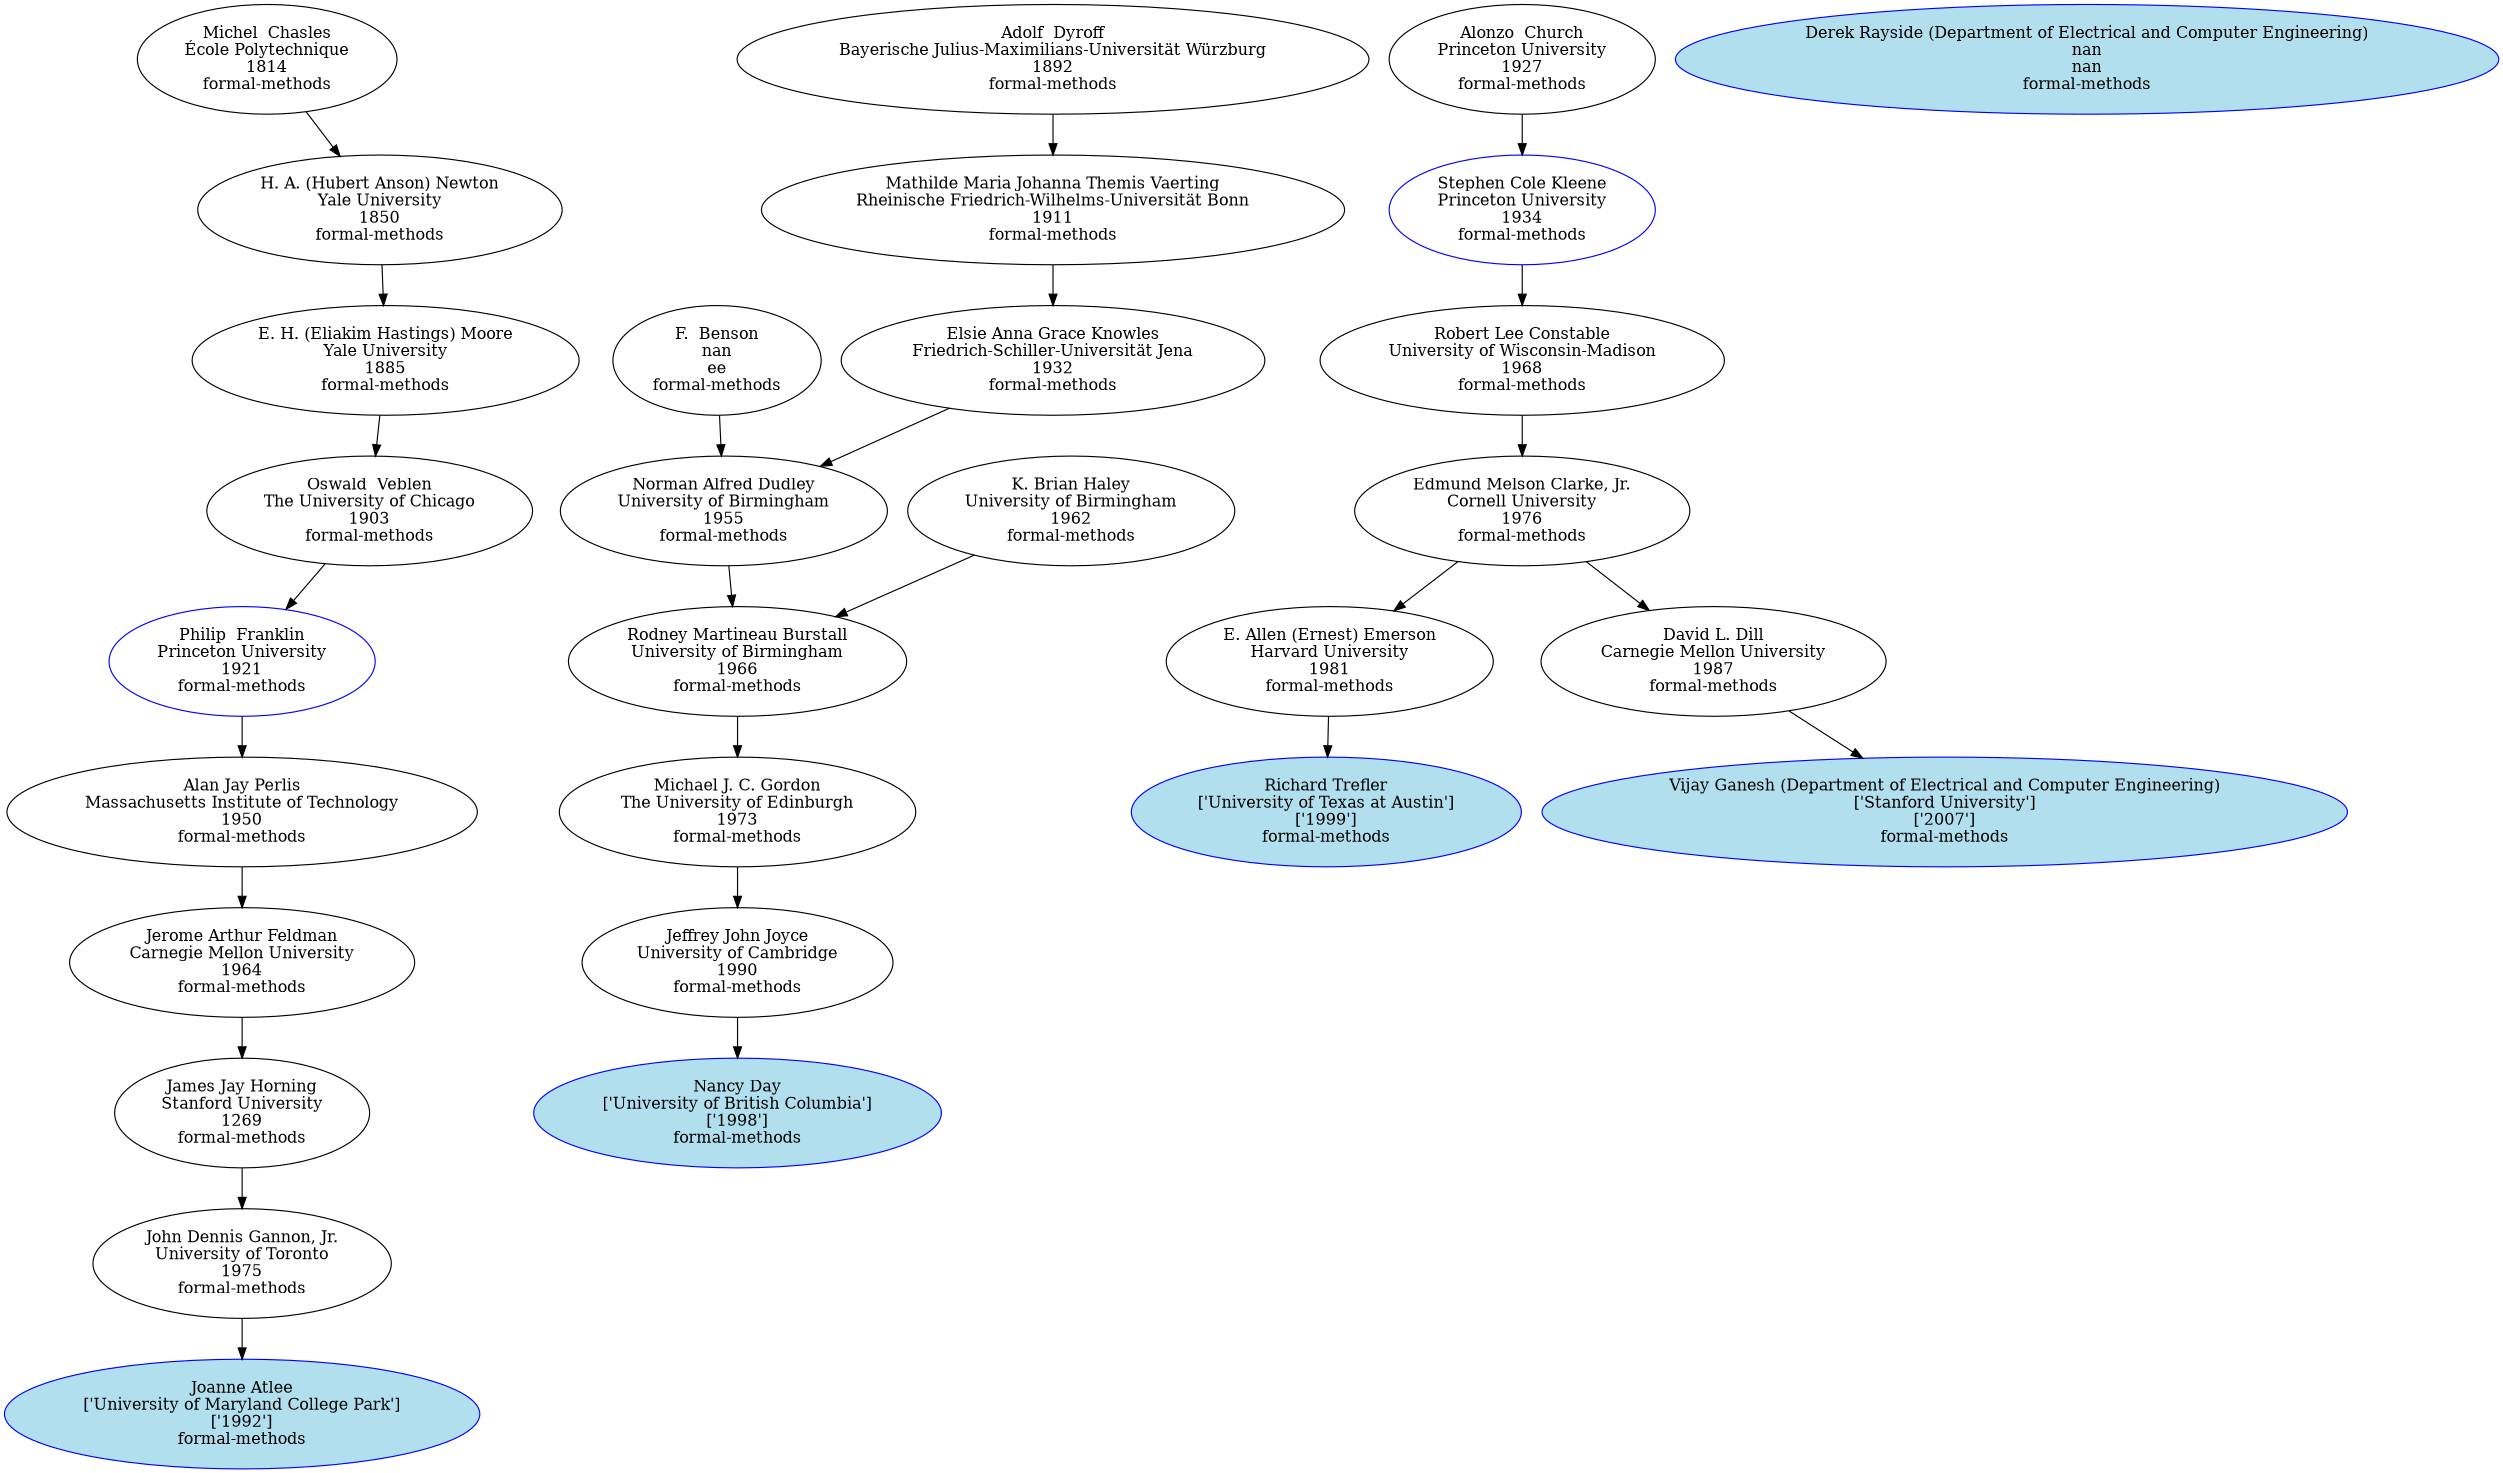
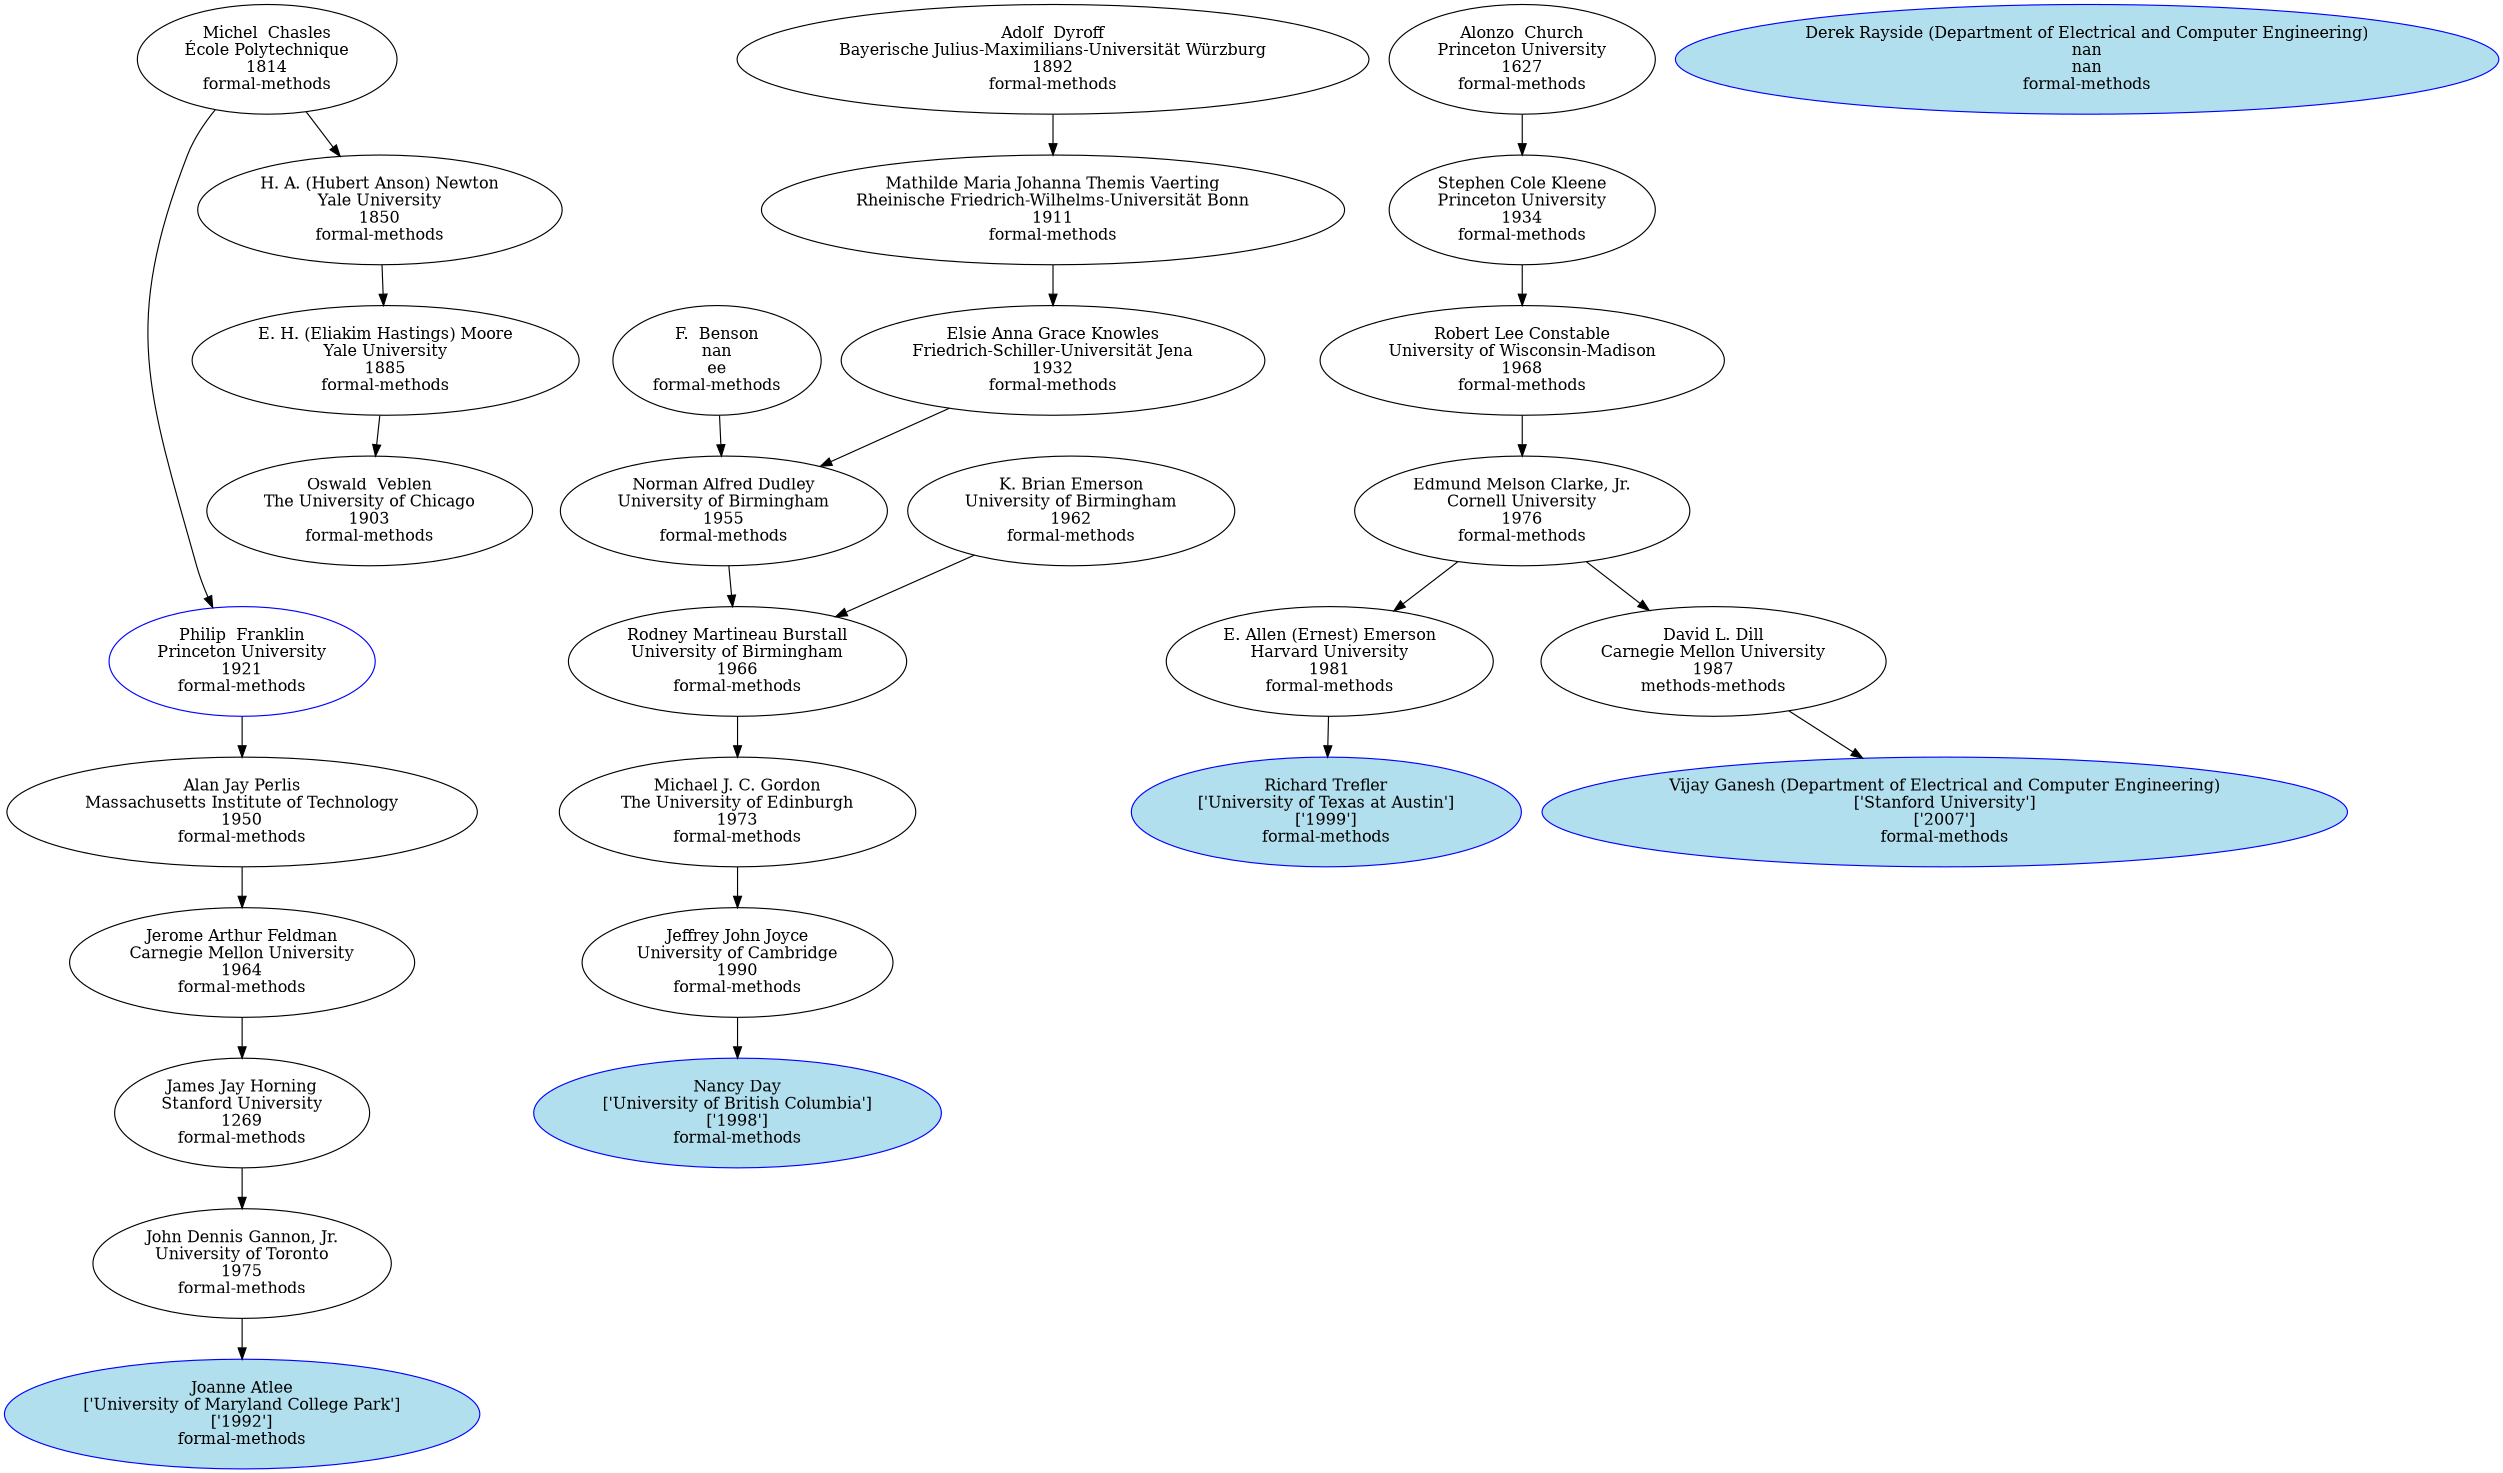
(1522, 59) -> (1522, 59)
(1522, 210) -> (1522, 210)
(1071, 511) -> (1071, 511)
(309, 582) -> (149, 351)
(1714, 661) -> (1714, 661)
